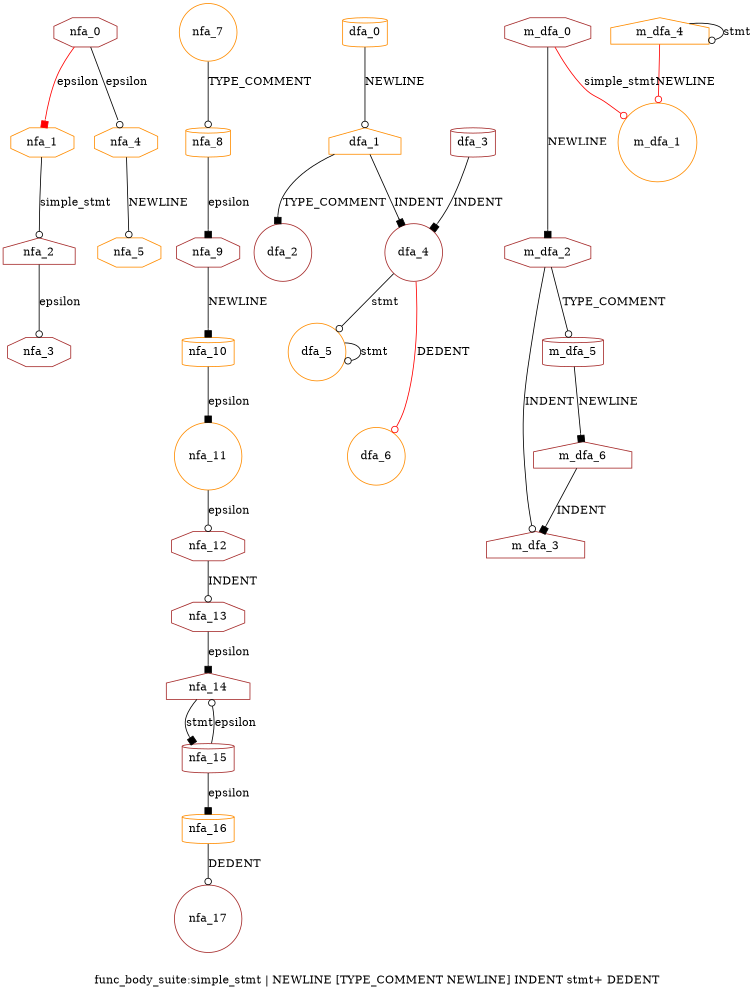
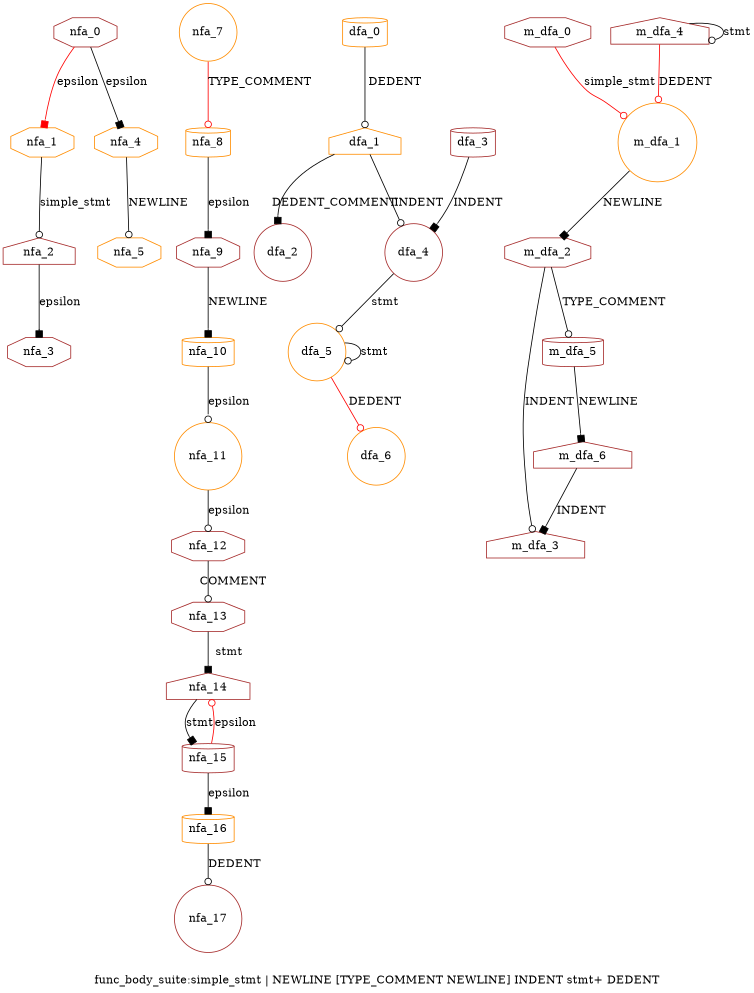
(660, 32) -> (660, 32)
(395, 82) -> (395, 82)
(685, 82) -> (685, 82)
(104, 84) -> (104, 84)
(208, 91) -> (208, 91)
(548, 138) -> (599, 201)
(385, 187) -> (385, 187)
(334, 203) -> (334, 203)
(39, 298) -> (39, 298)
(415, 355) -> (345, 401)
(208, 391) -> (208, 391)
(233, 582) -> (233, 582)
(229, 652) -> (229, 652)
(214, 725) -> (214, 725)
